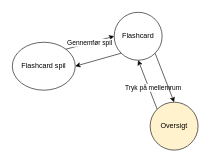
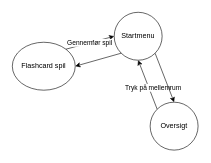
(138, 36) -> (138, 36)
(174, 126) -> (174, 126)
